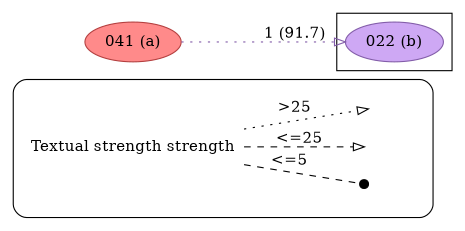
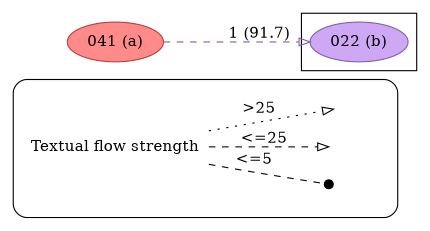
(258, 42) -> (231, 42)
(133, 147) -> (115, 147)
